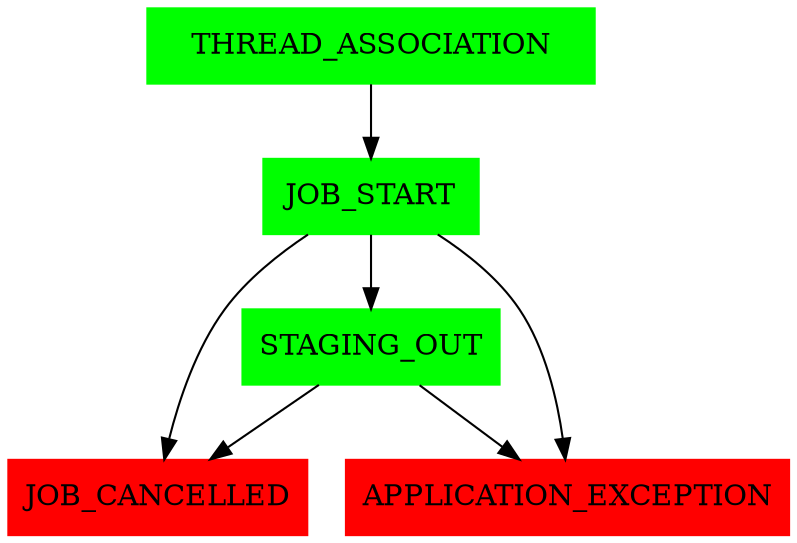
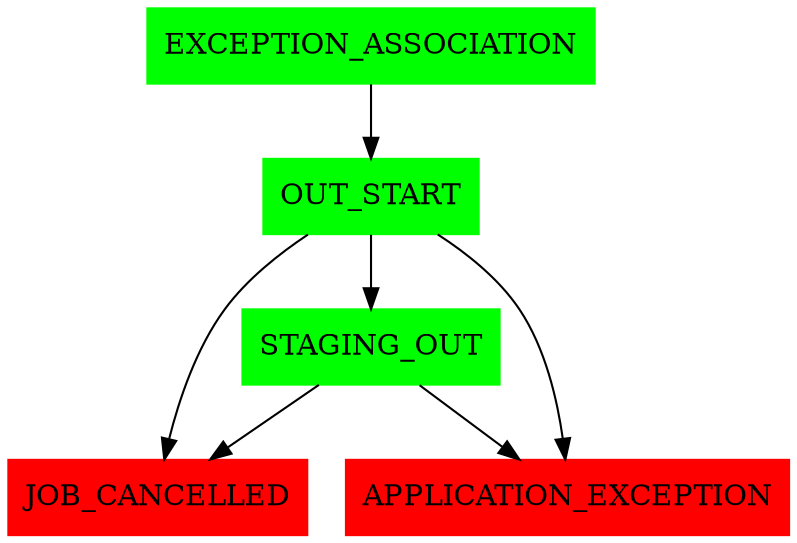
(371, 46) -> (371, 46)
(371, 196) -> (371, 196)
